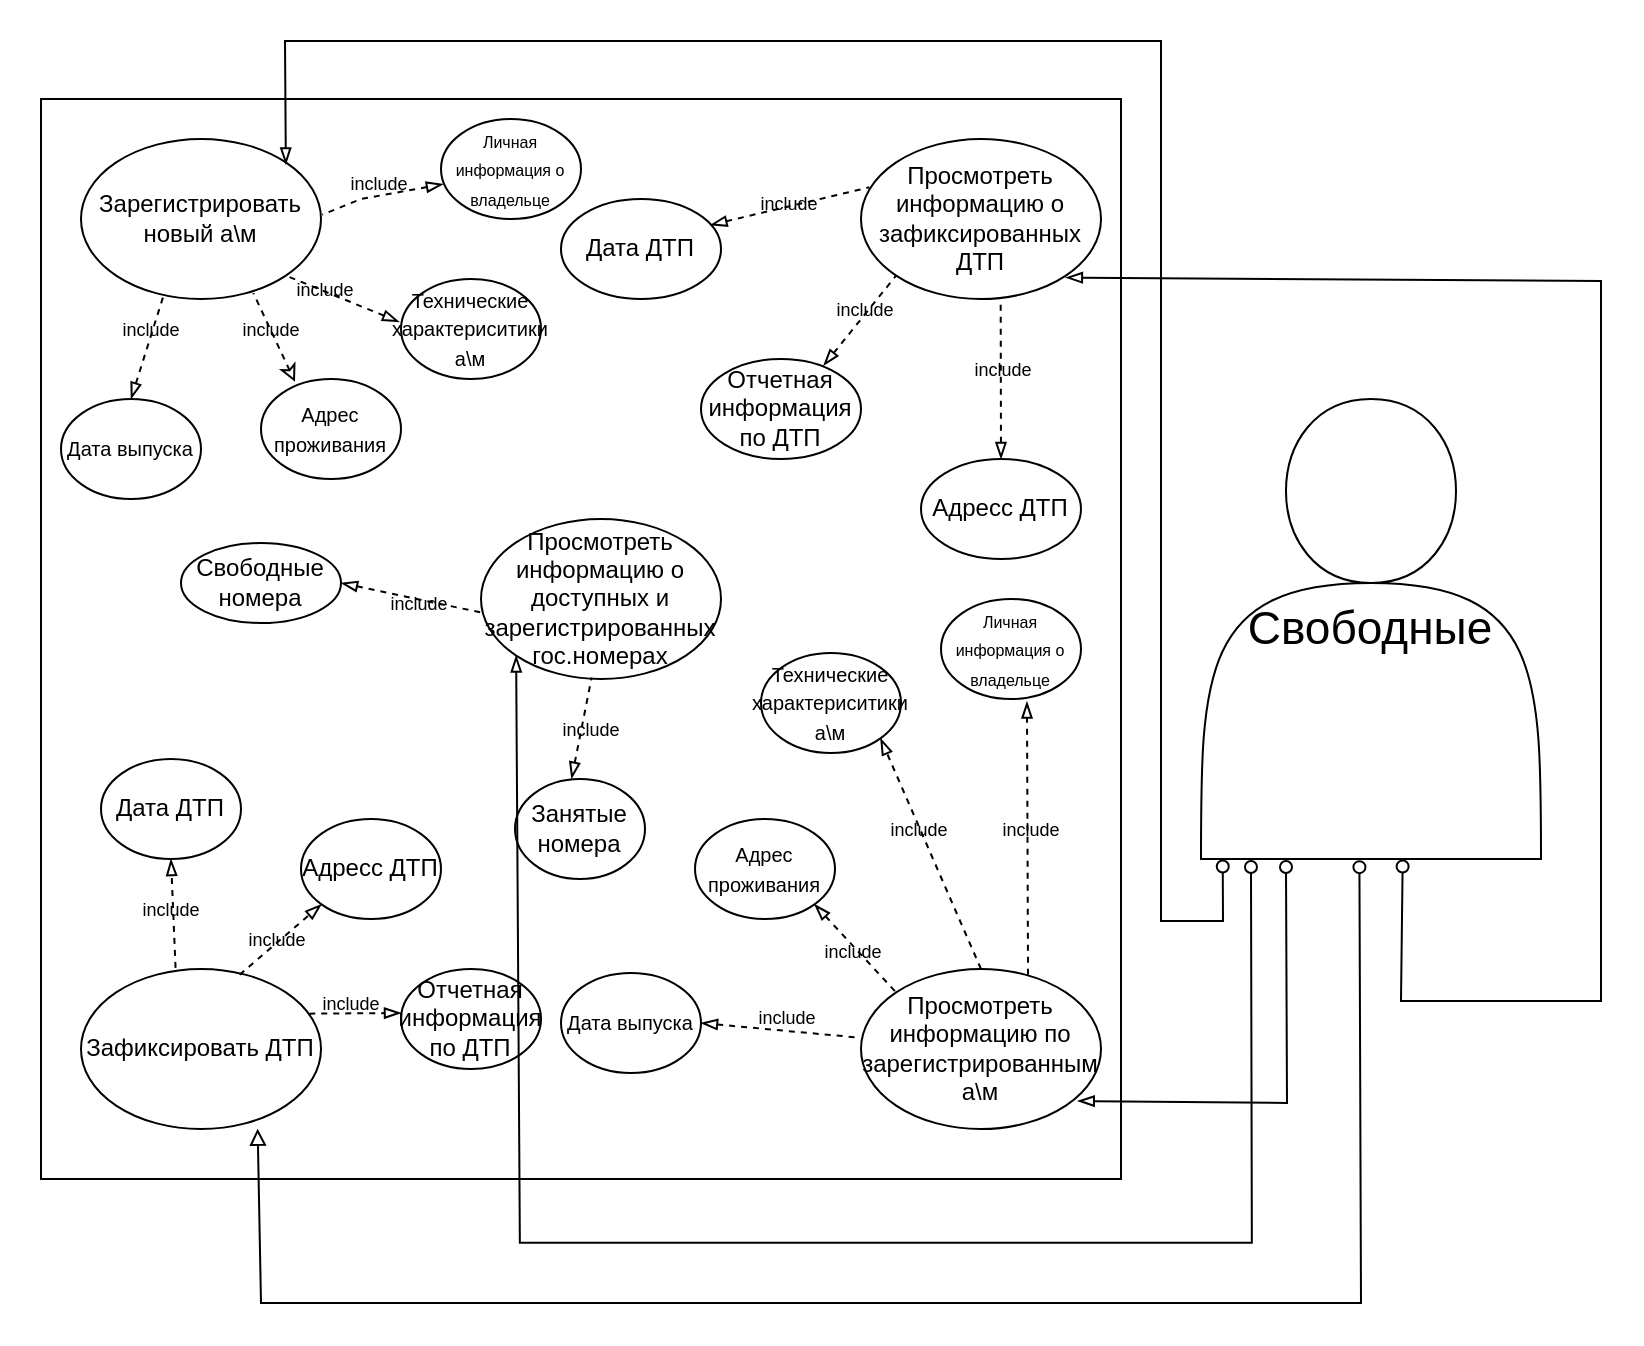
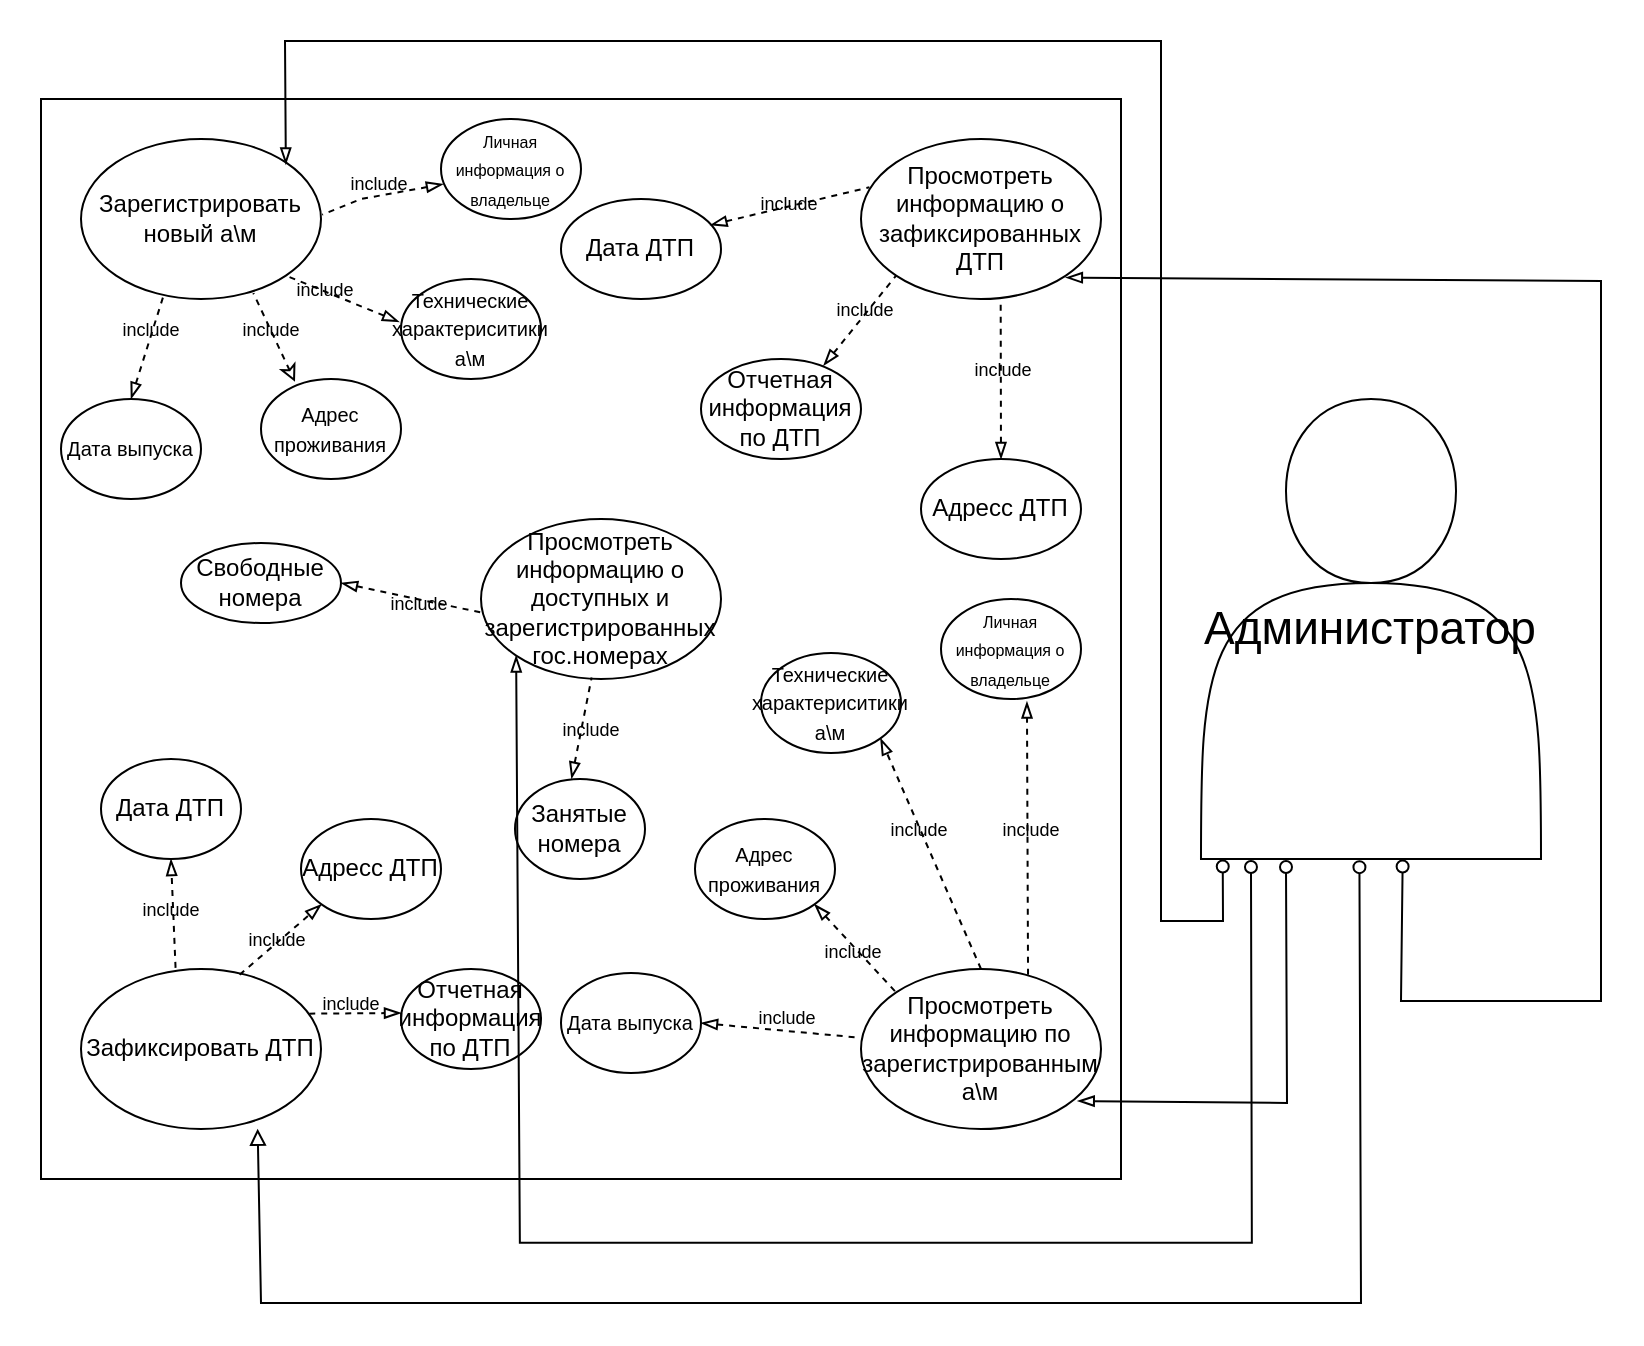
(1371, 629) -> (1371, 629)
